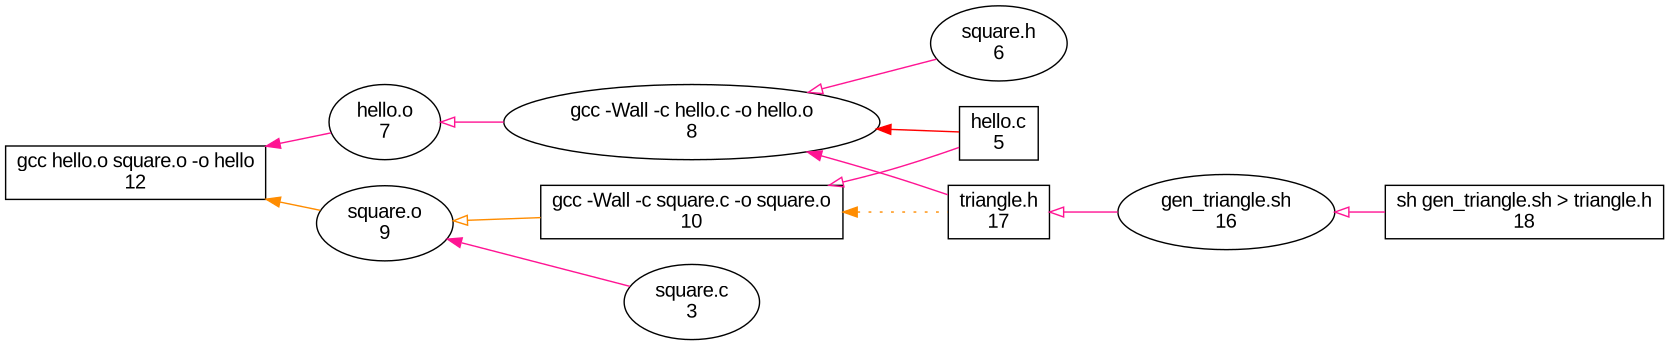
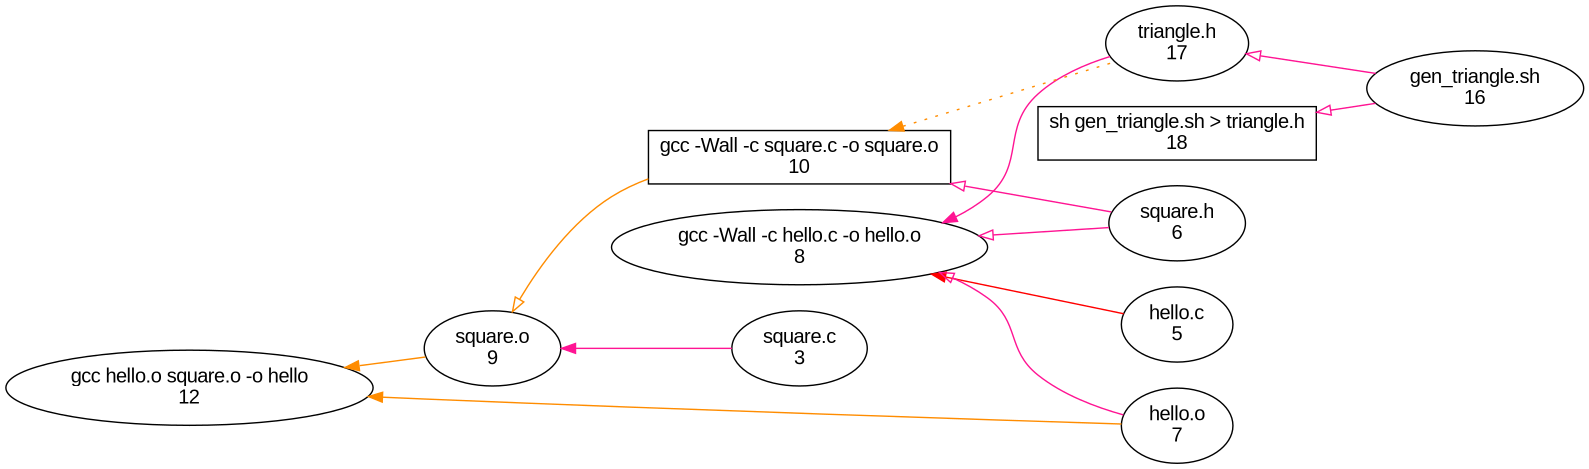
(479, 122) -> (1025, 361)
(999, 133) -> (1177, 325)
(306, 138) -> (752, 412)
(902, 166) -> (1038, 199)
(136, 173) -> (189, 388)
(999, 212) -> (1177, 43)
(1367, 212) -> (1353, 107)
